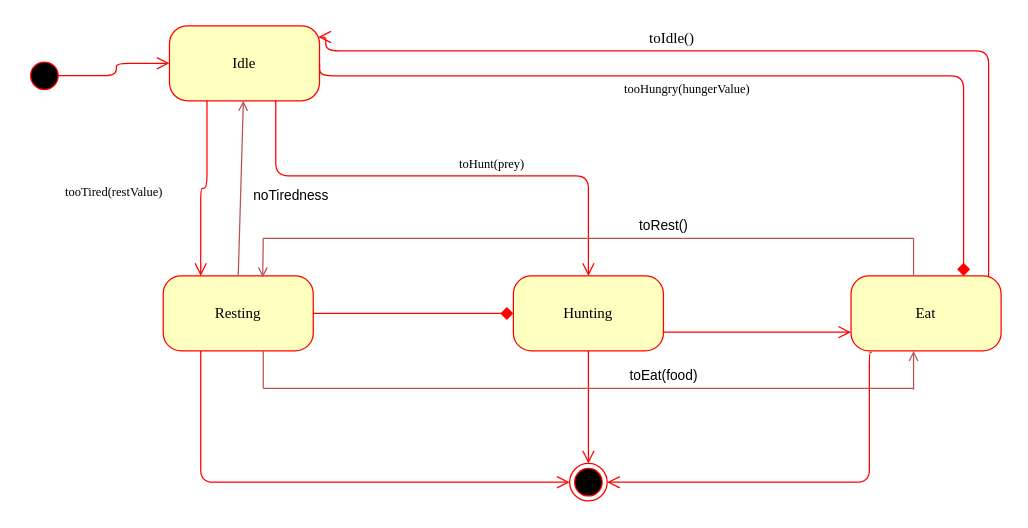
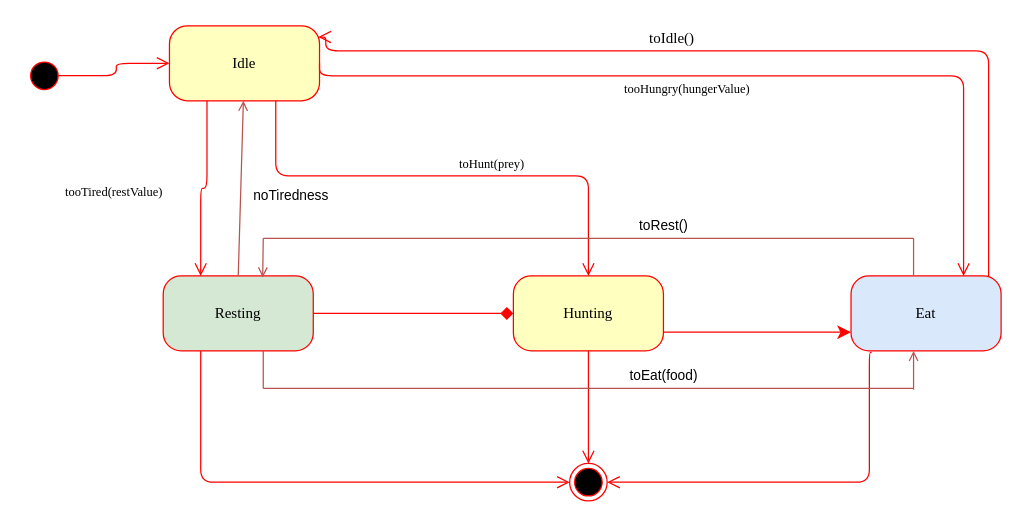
(963, 262) -> (963, 267)
(238, 313) -> (238, 313)
(926, 313) -> (926, 313)
(841, 332) -> (839, 332)
